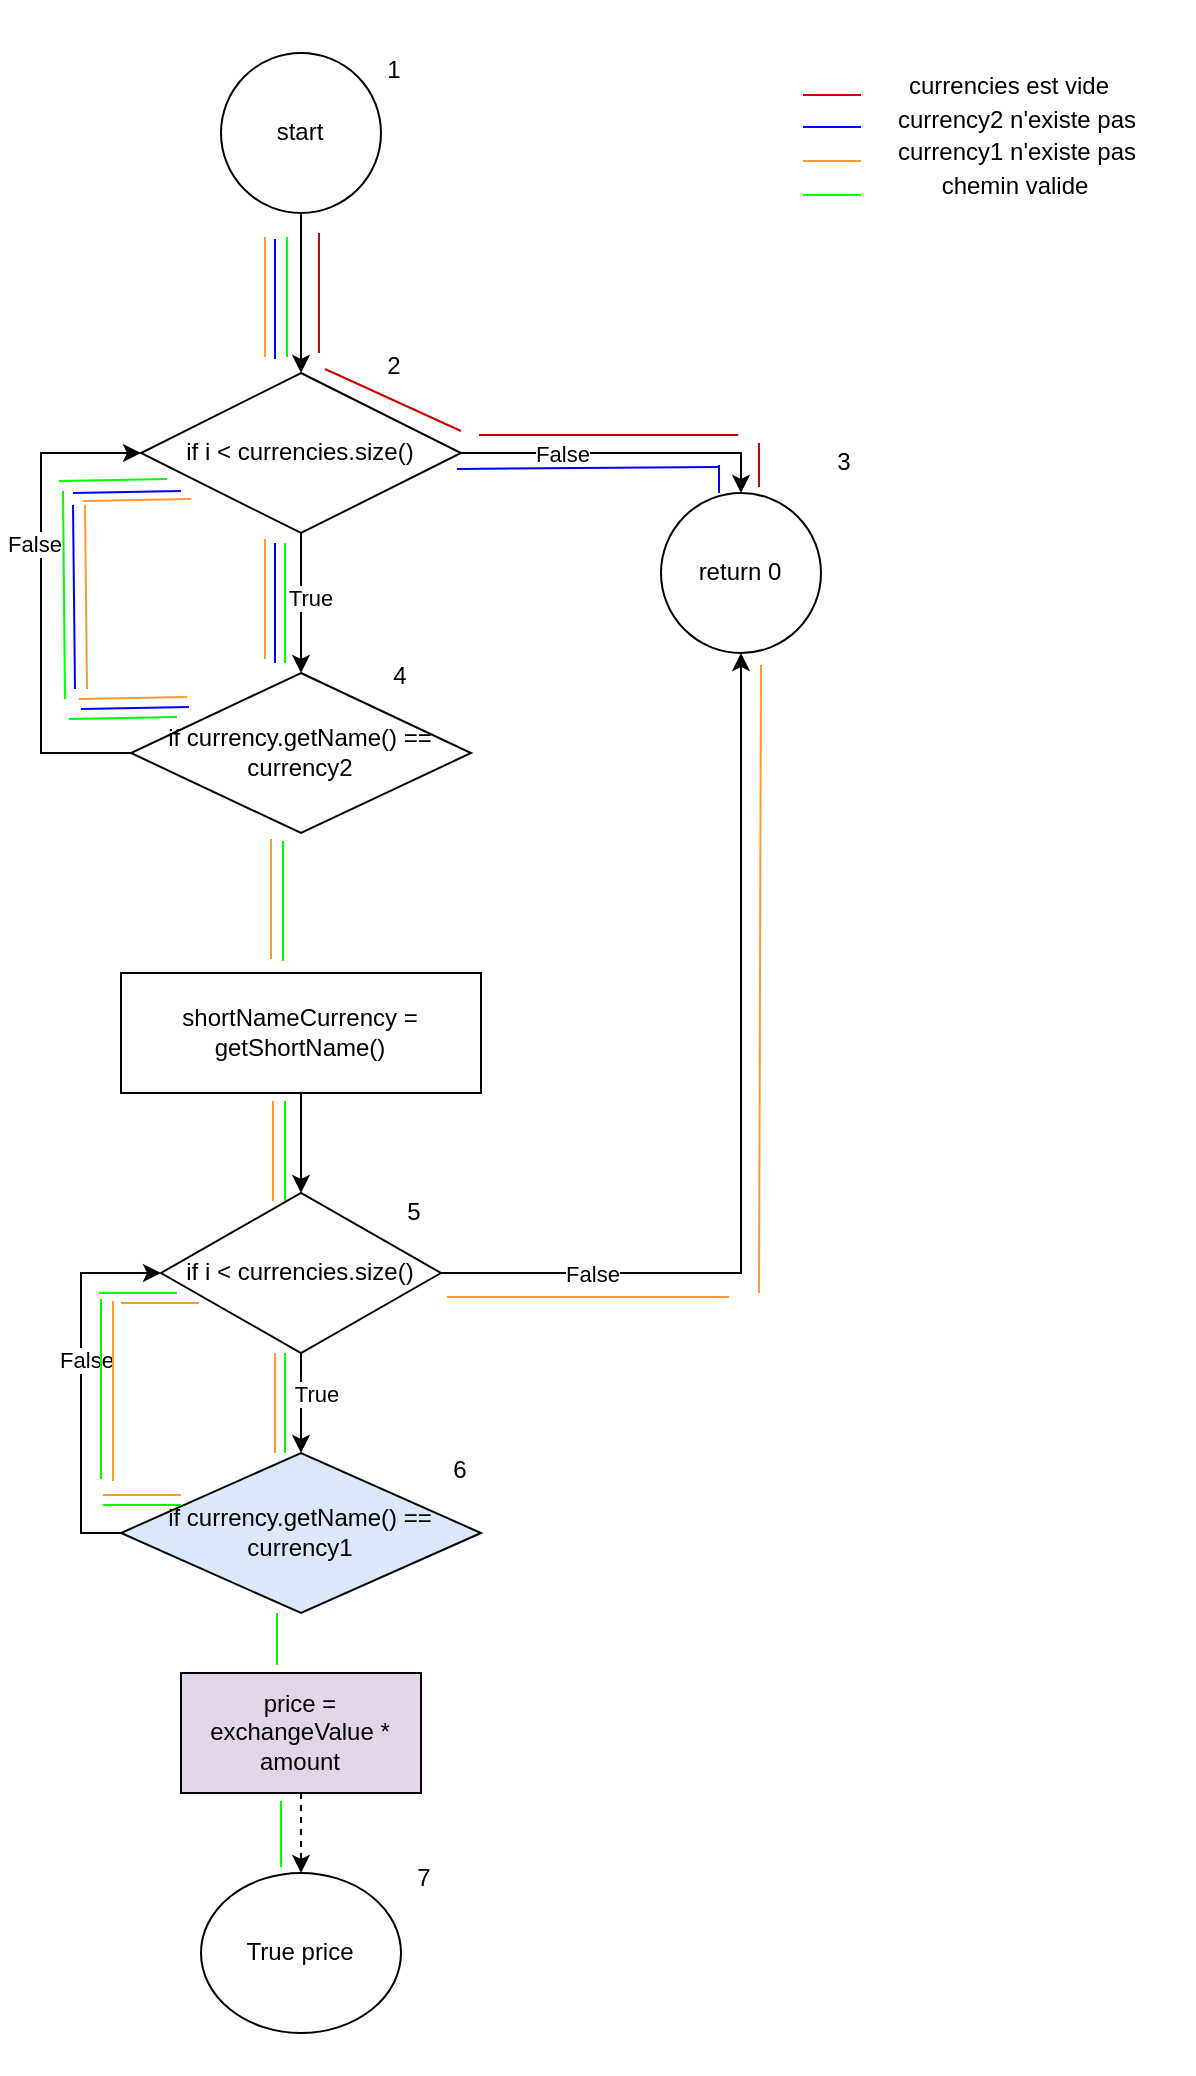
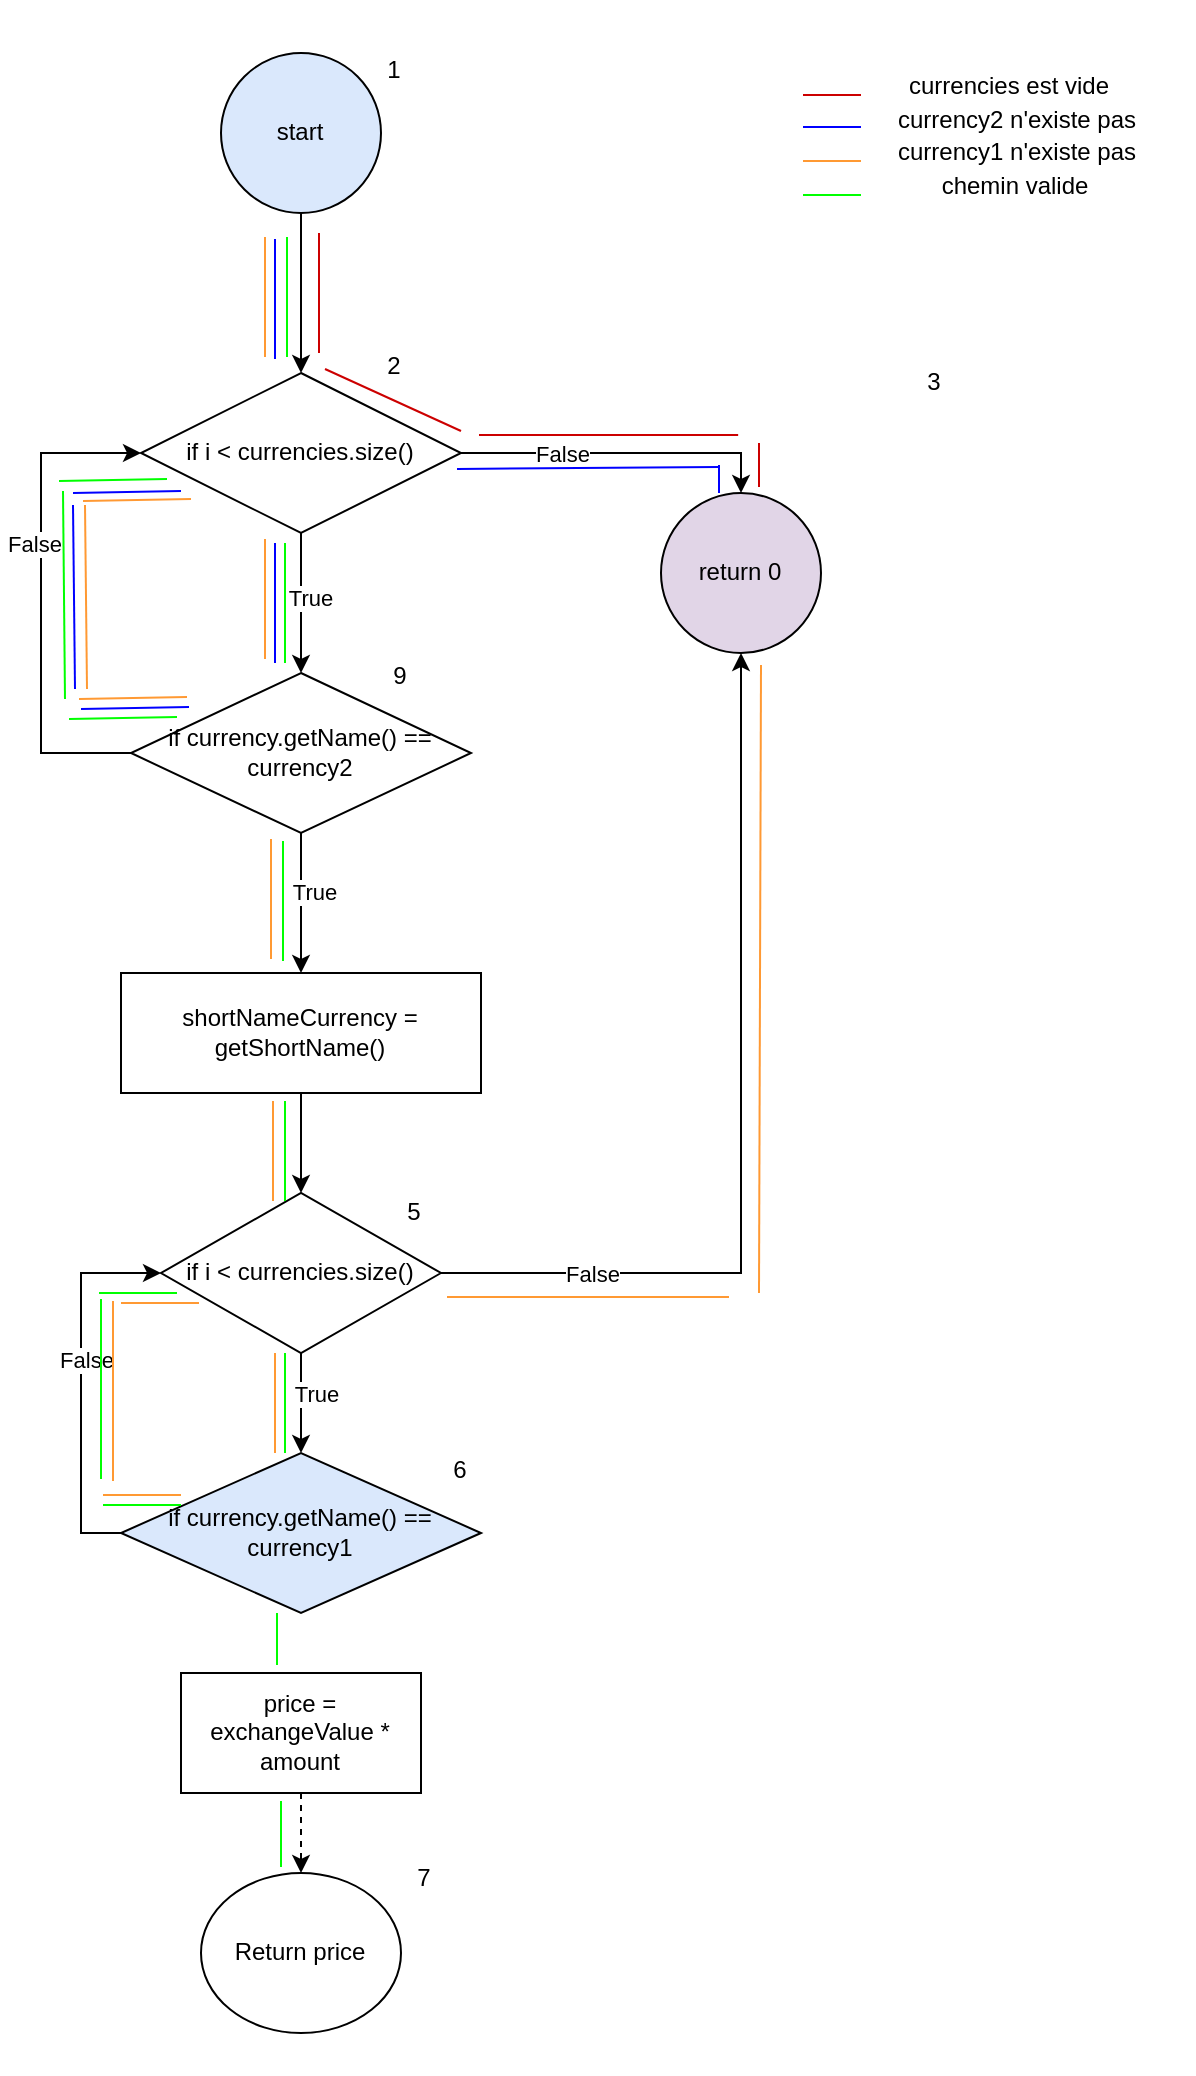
(301, 133) -> (301, 133)
(845, 463) -> (935, 383)
(741, 573) -> (741, 573)
(401, 677) -> (401, 677)
none -> (301, 896)
(301, 1733) -> (301, 1733)
(301, 1953) -> (301, 1953)
